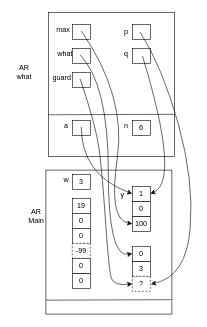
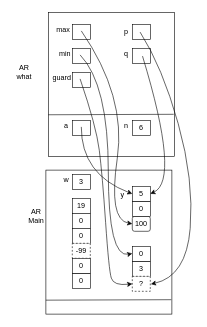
(65, 54) -> (65, 54)
(141, 194) -> (141, 194)
(141, 224) -> (141, 224)
